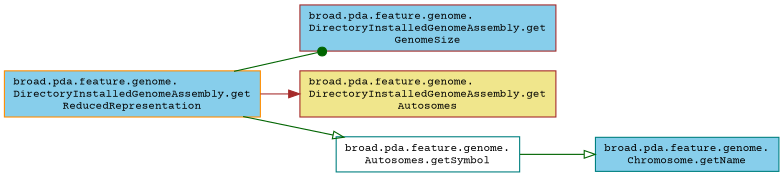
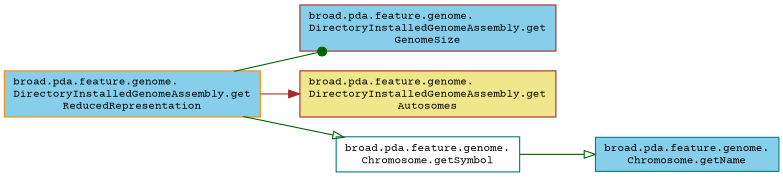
(428, 154) -> (428, 154)
